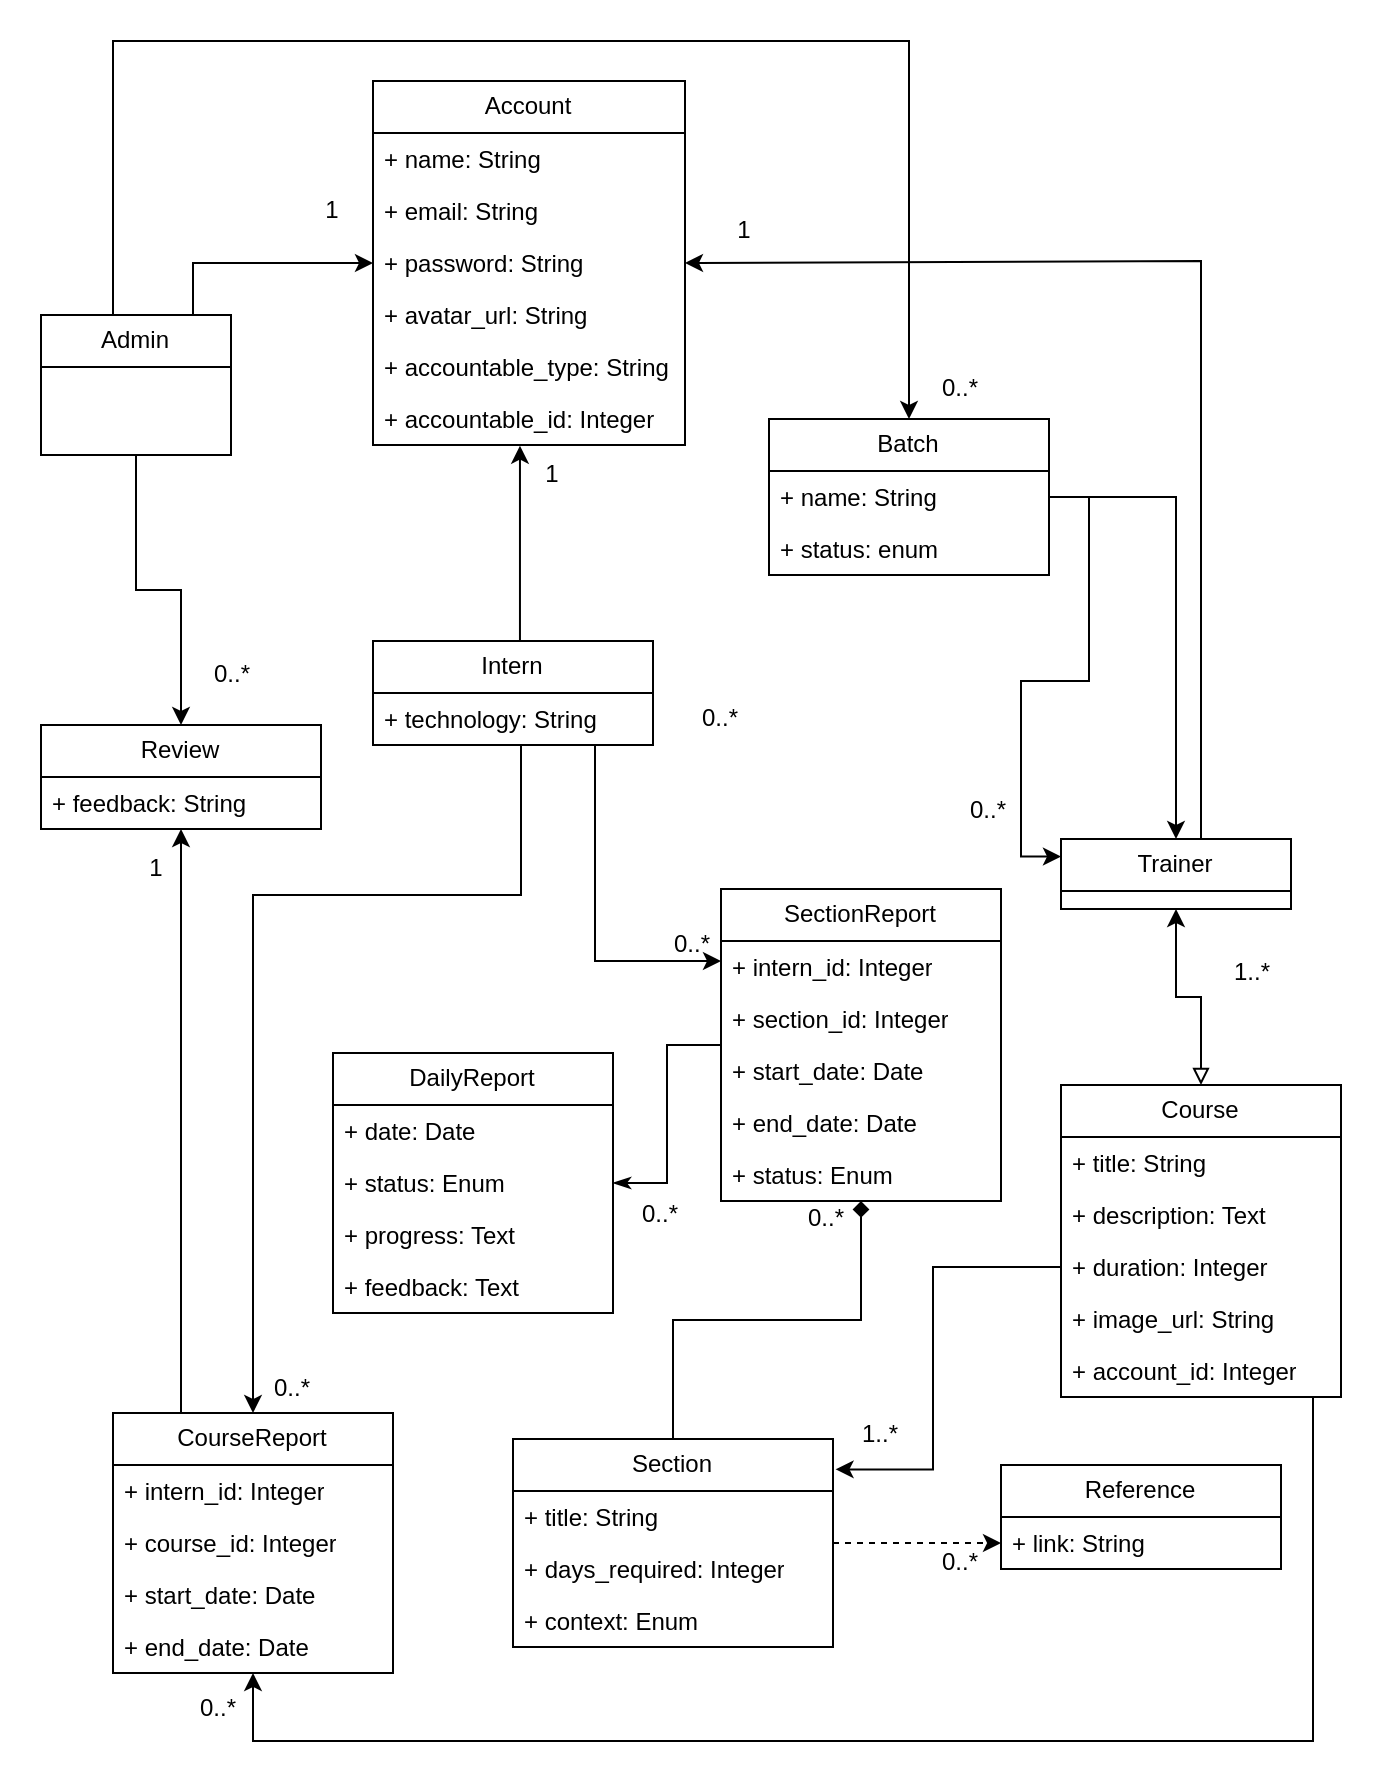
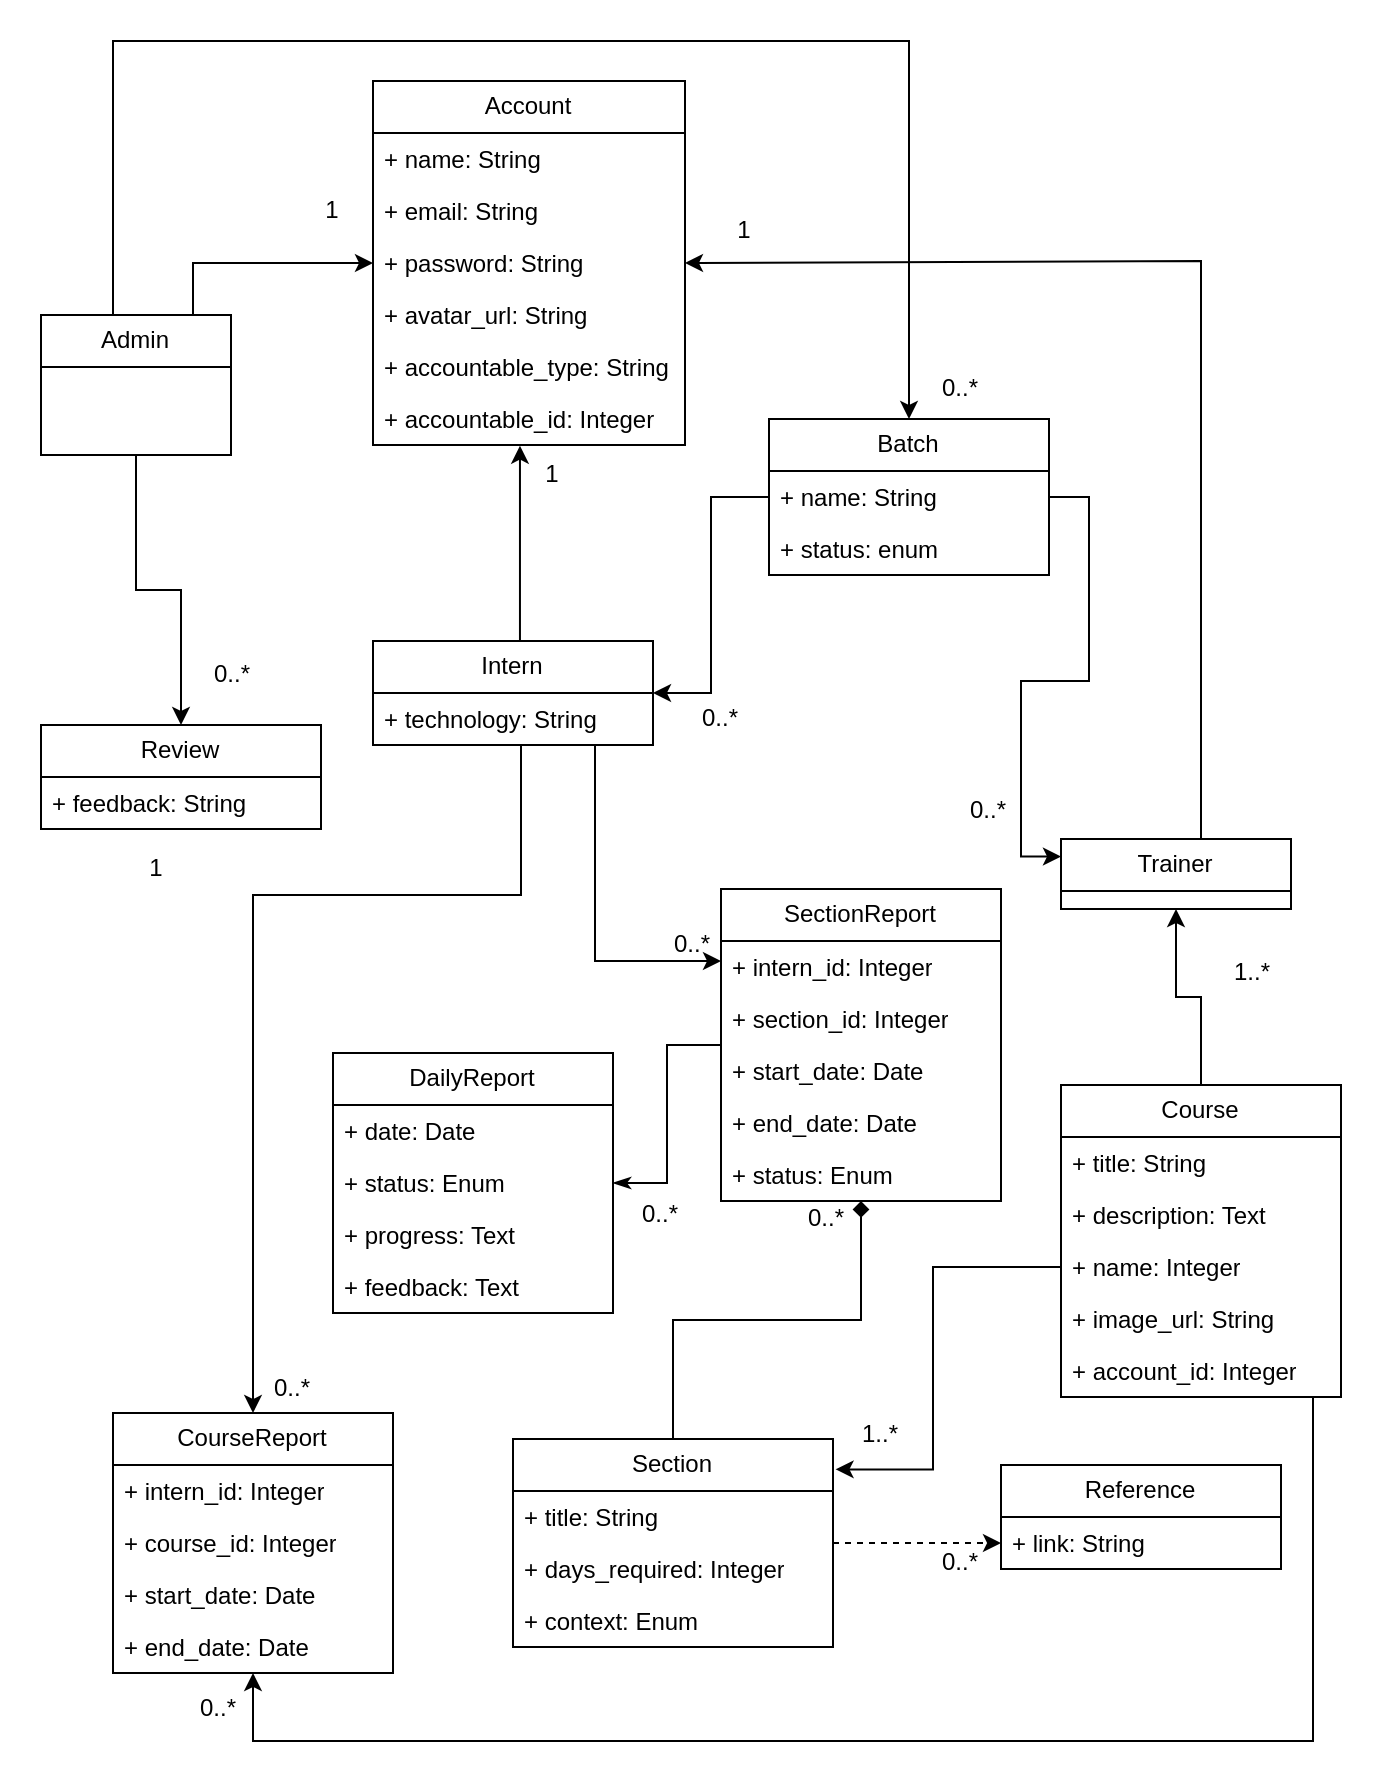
(1176, 620) -> (711, 588)
(1201, 1067) -> (1201, 1074)
(181, 1126) -> none
(1188, 1269) -> (1164, 1269)
